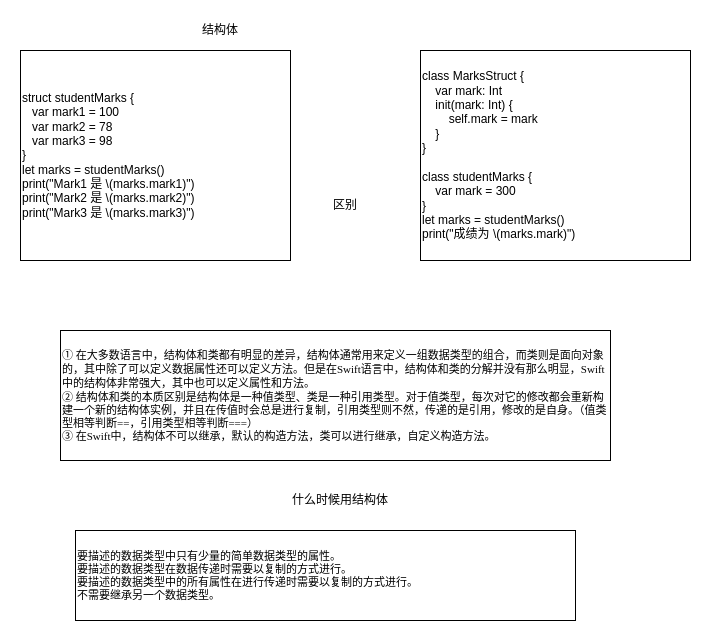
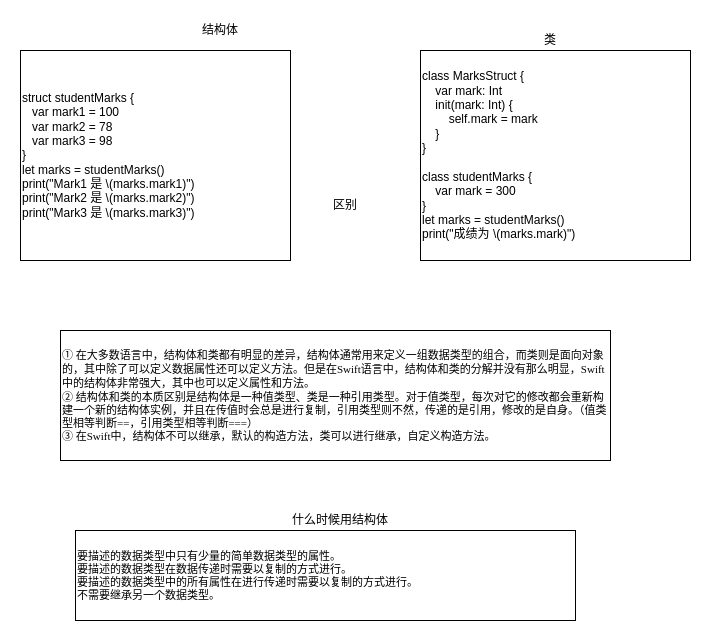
none -> (551, 41)
(341, 501) -> (341, 521)
